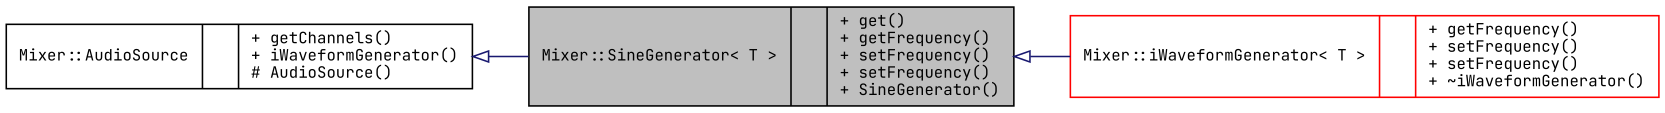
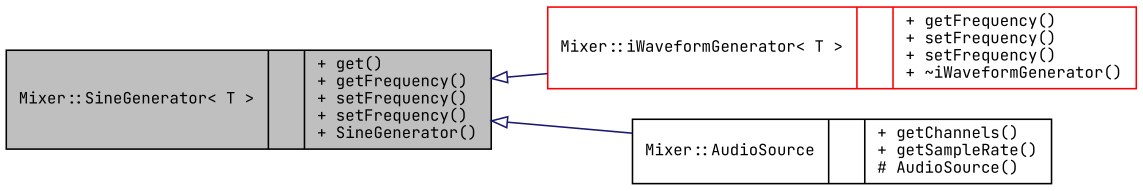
(355, 56) -> (958, 151)
(509, 56) -> (570, 128)
